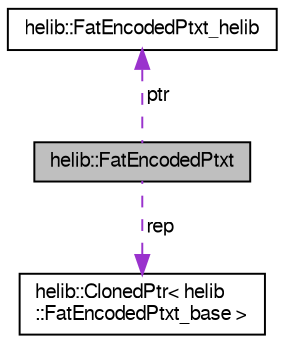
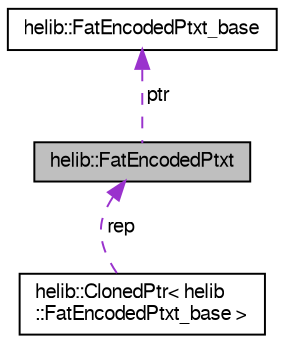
(142, 29) -> (142, 29)
(142, 218) -> (101, 236)
